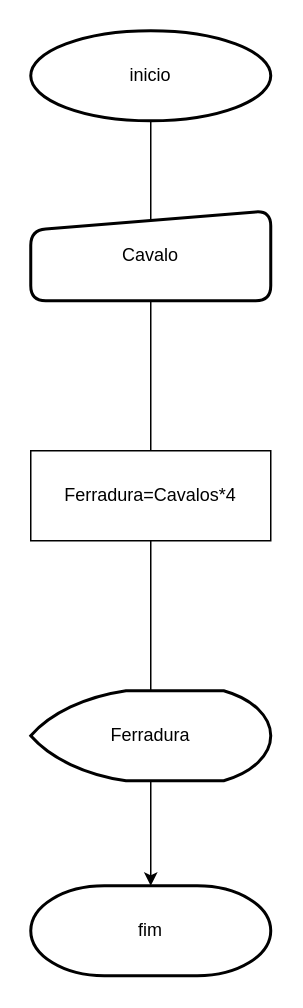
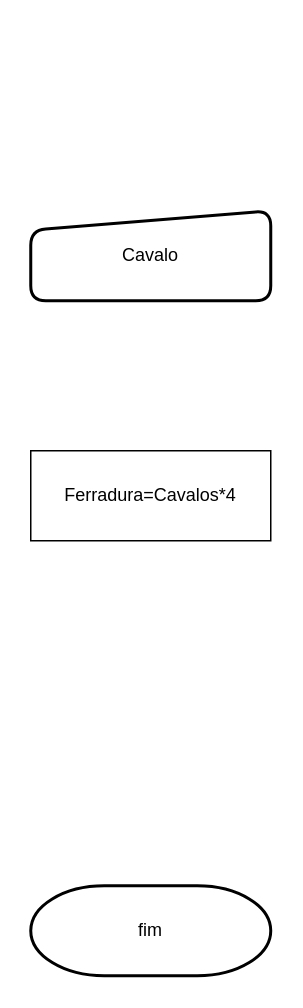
(151, 76) -> none
(151, 616) -> none
(151, 736) -> none
